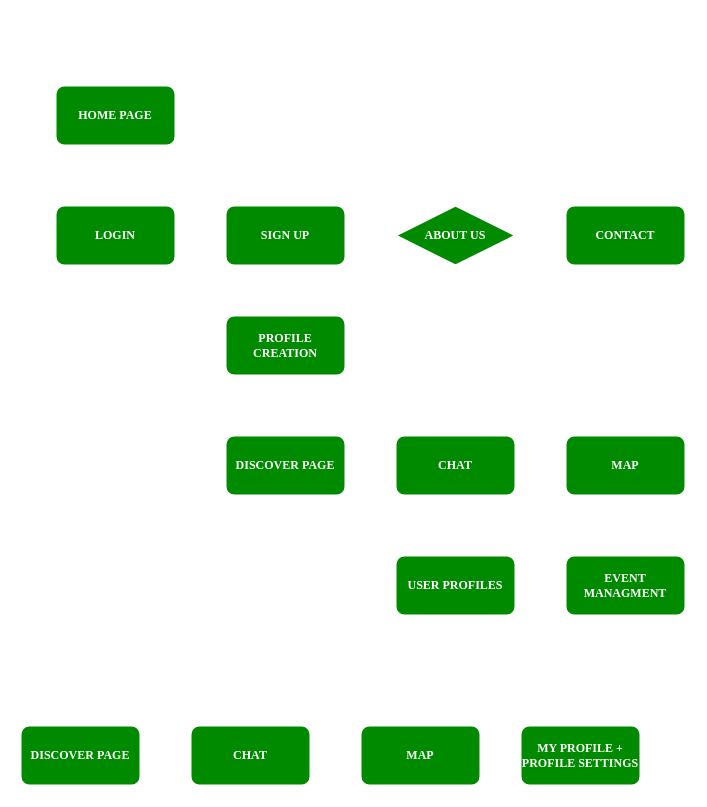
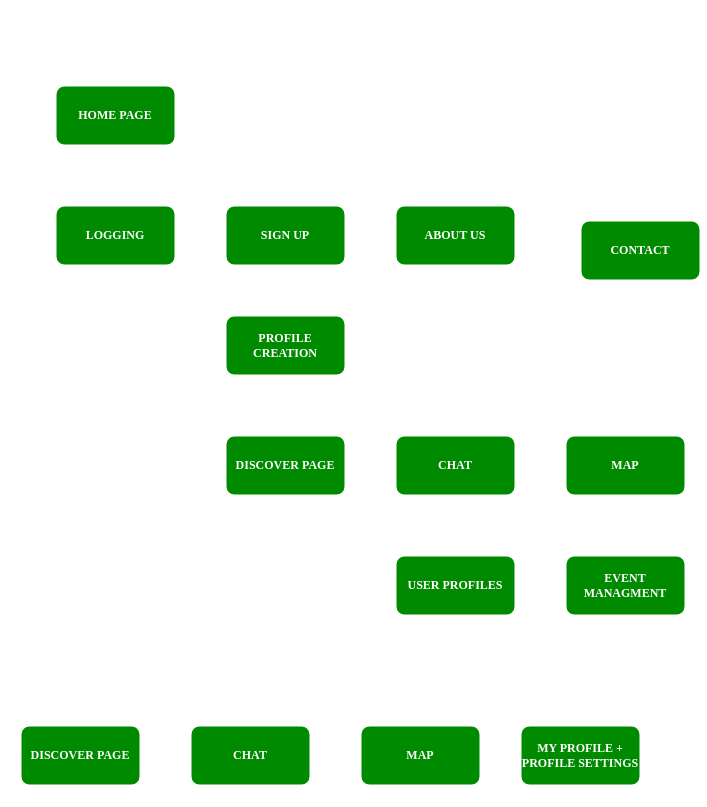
(116, 236) -> (116, 236)
(456, 236) -> (456, 236)
(626, 236) -> (641, 251)
